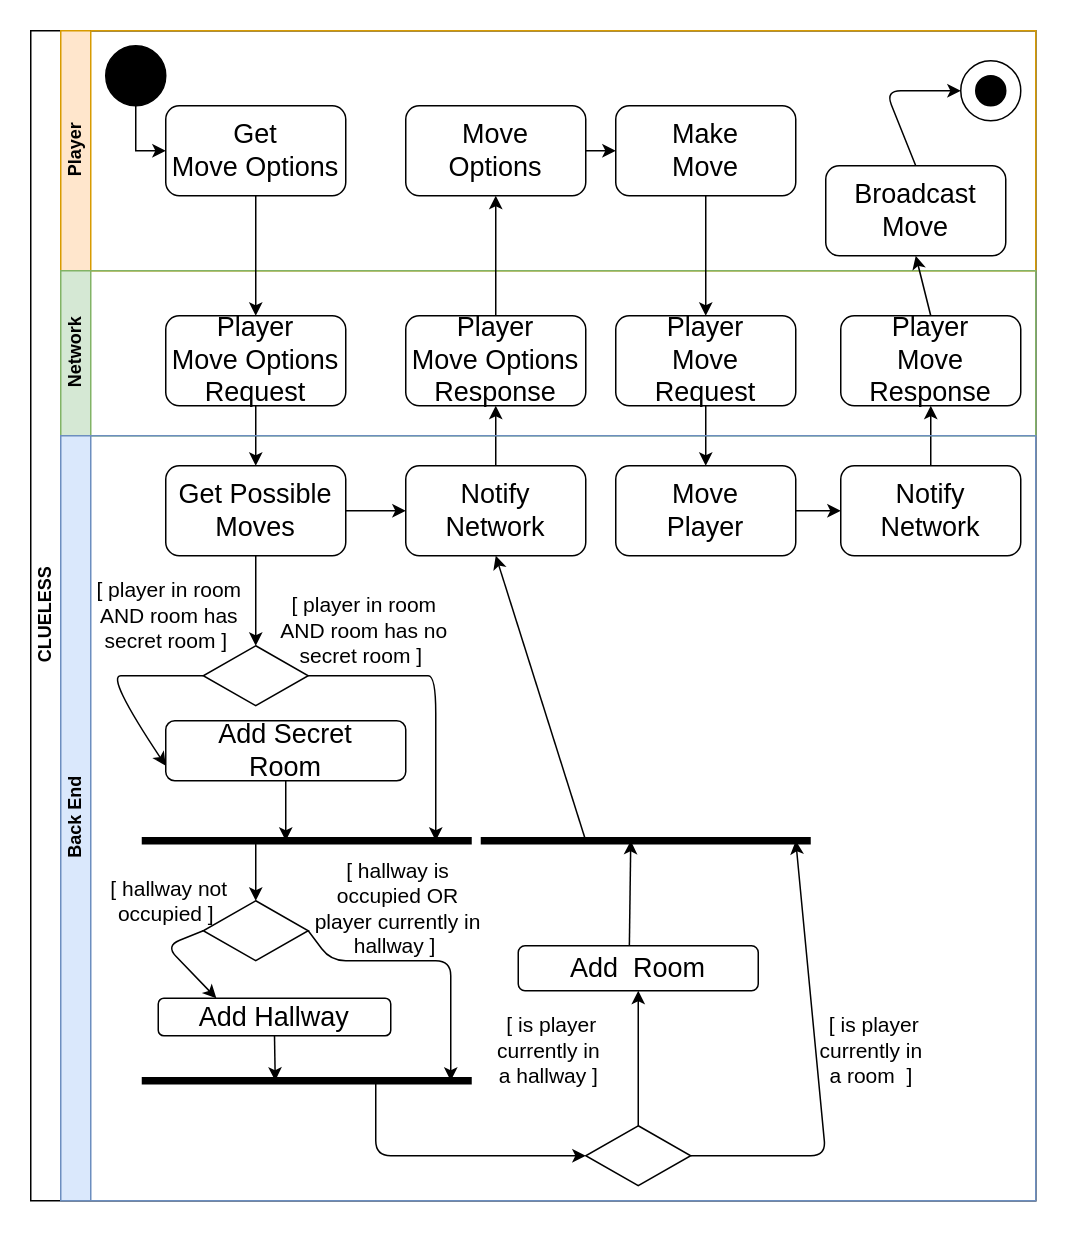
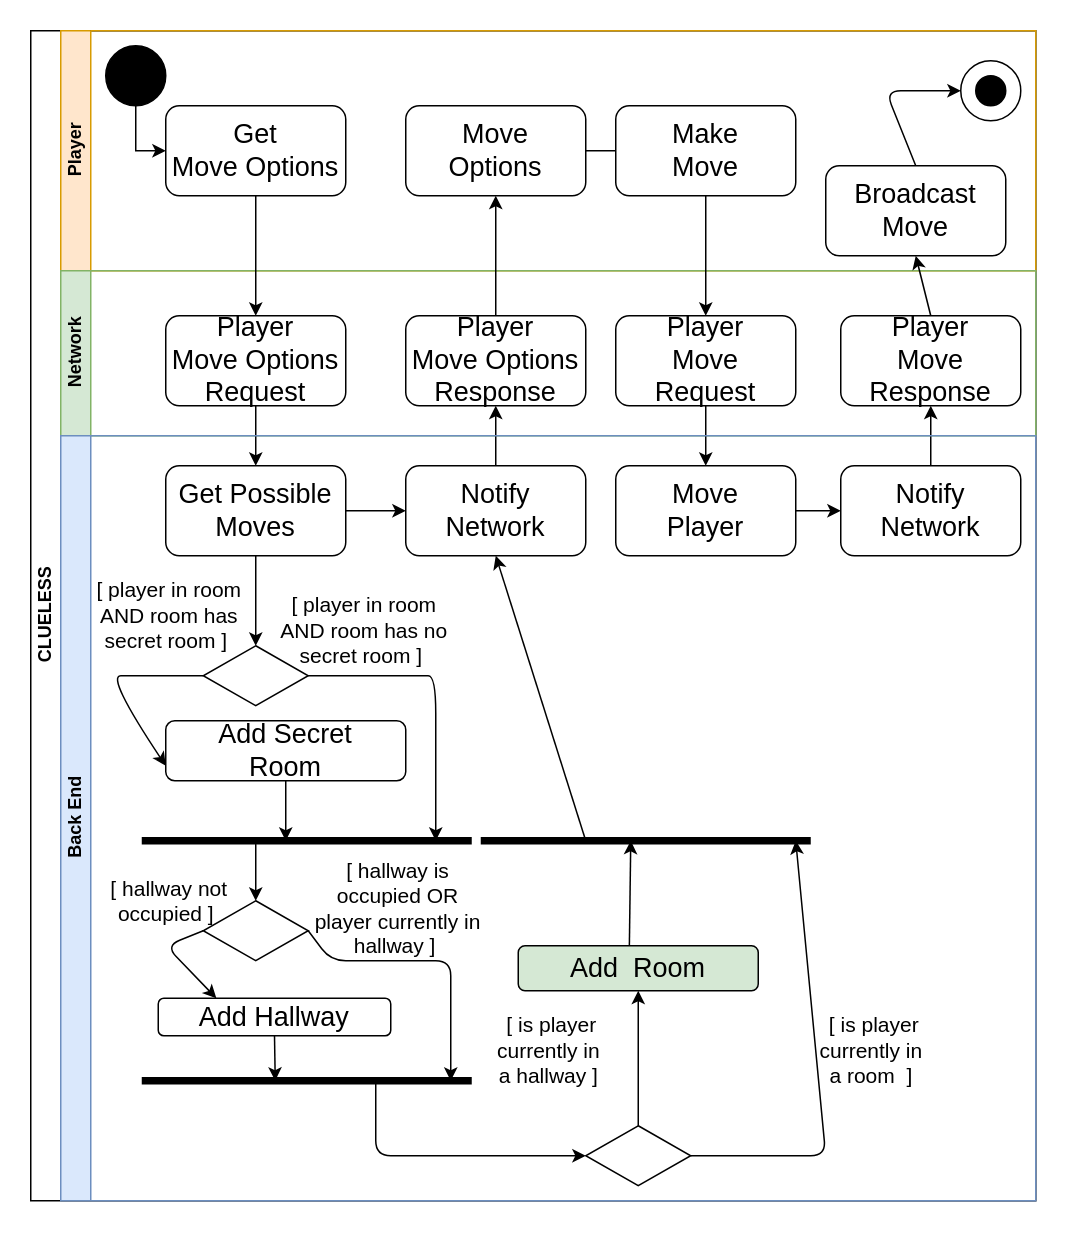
(604, 151) -> (608, 151)
(638, 968) -> (638, 968)
